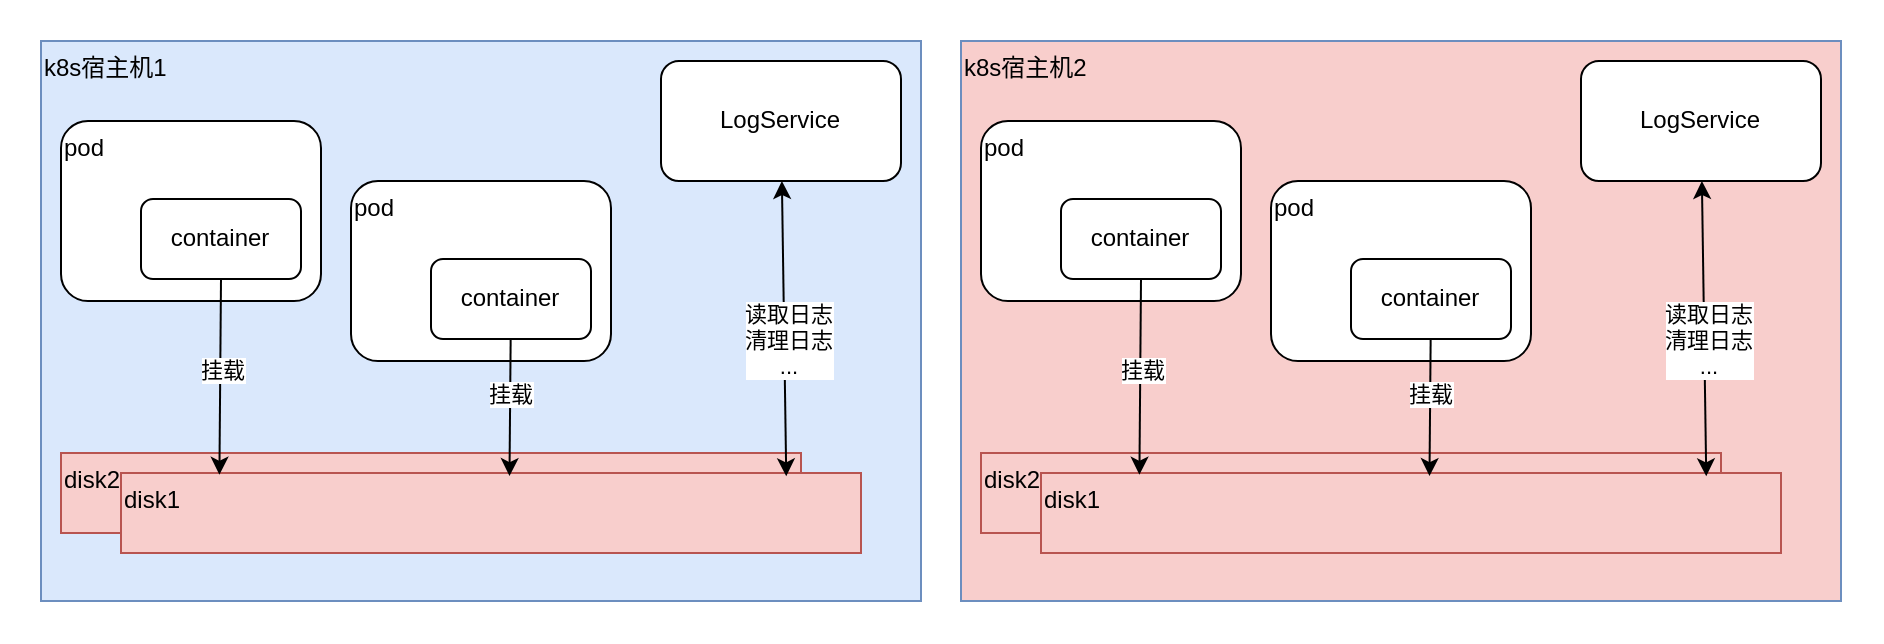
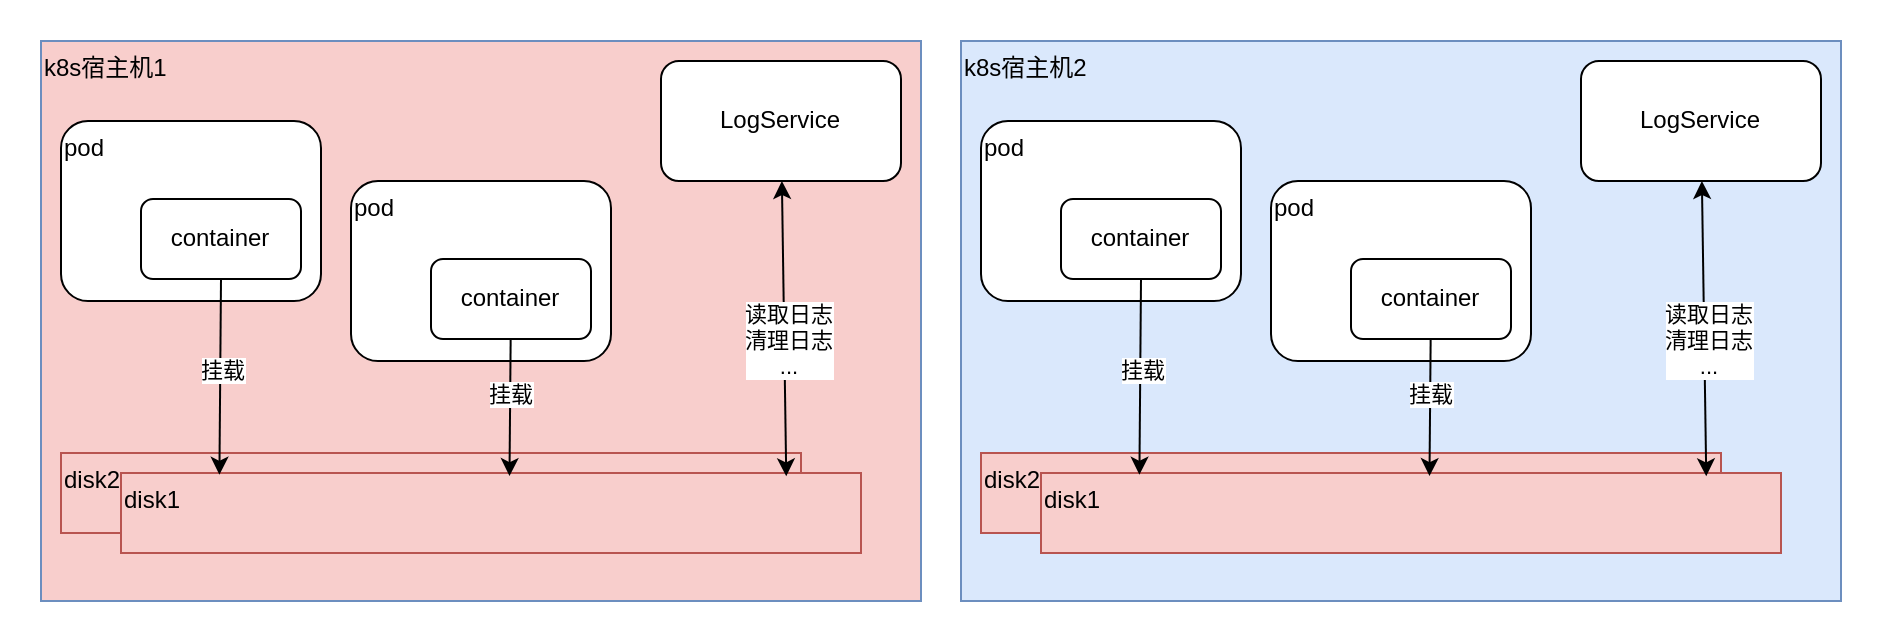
(108, 69) -> (108, 69)
(1028, 69) -> (1028, 69)
